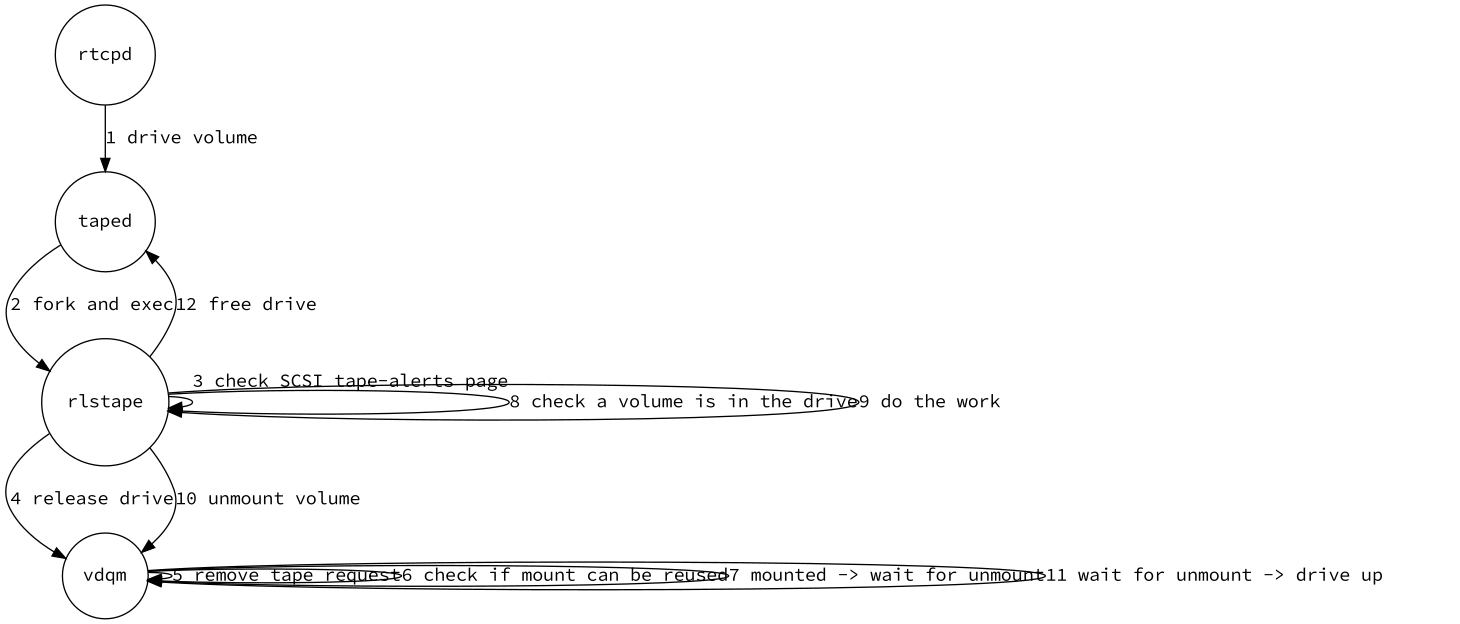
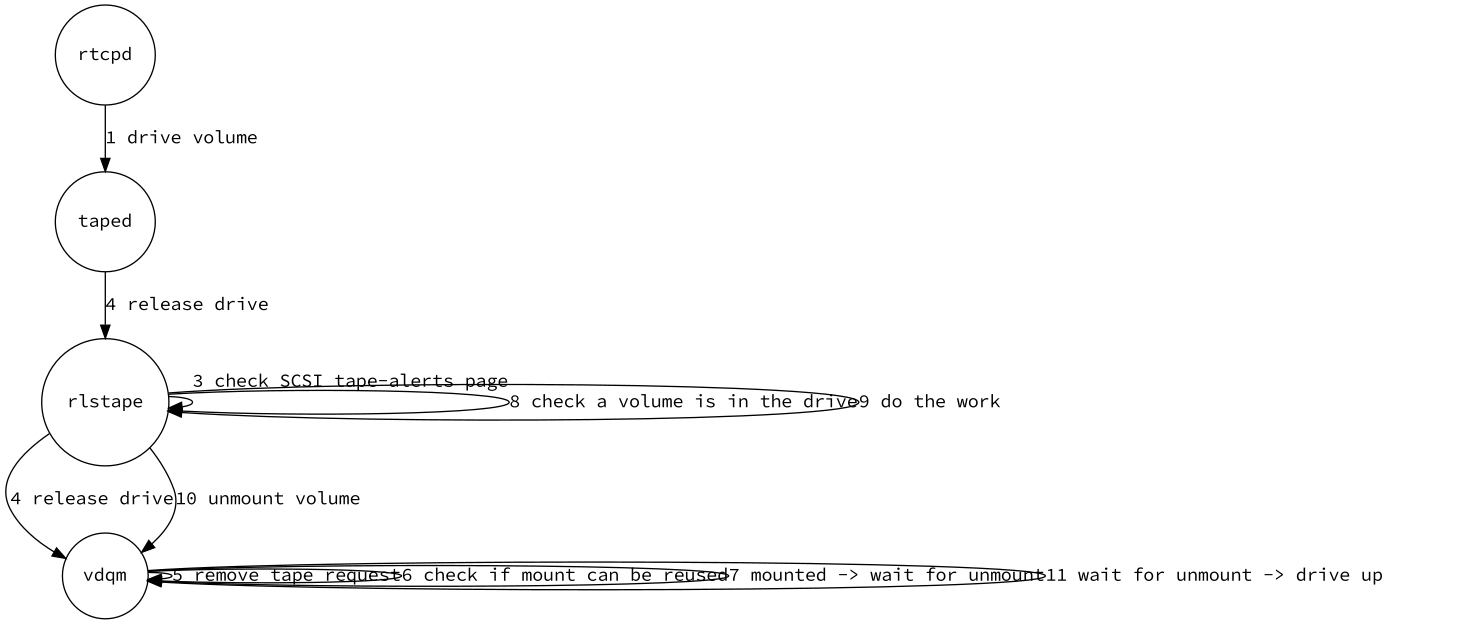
(92, 305) -> (187, 305)
(175, 309) -> none
